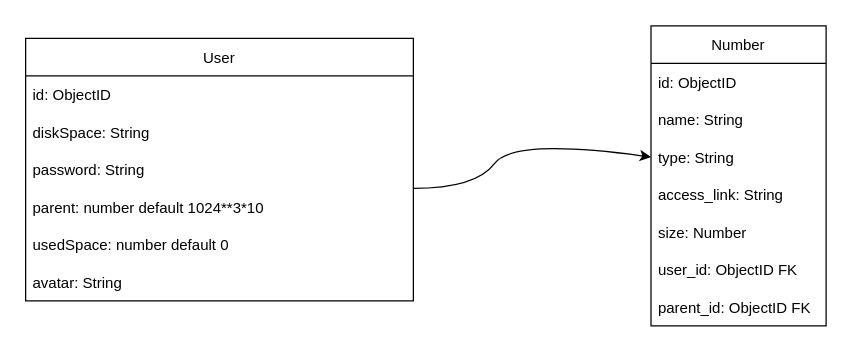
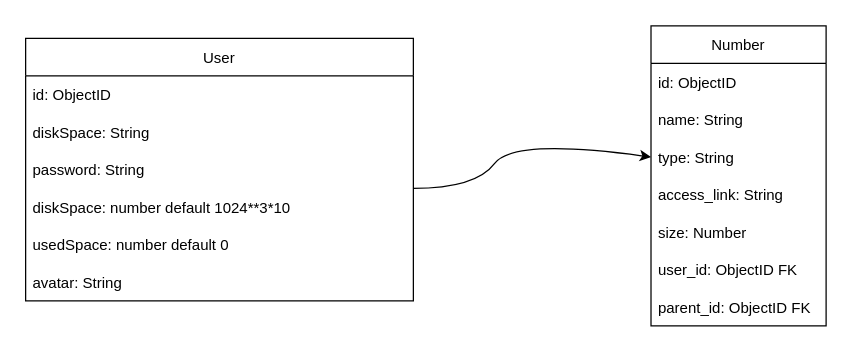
(161, 208) -> (172, 208)
